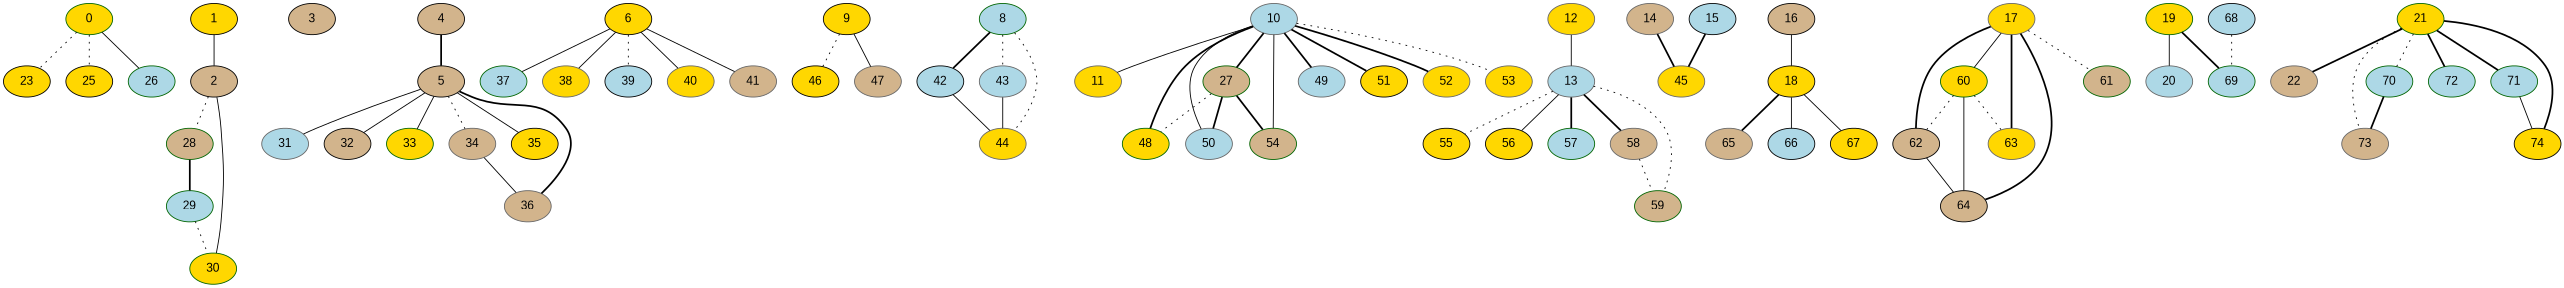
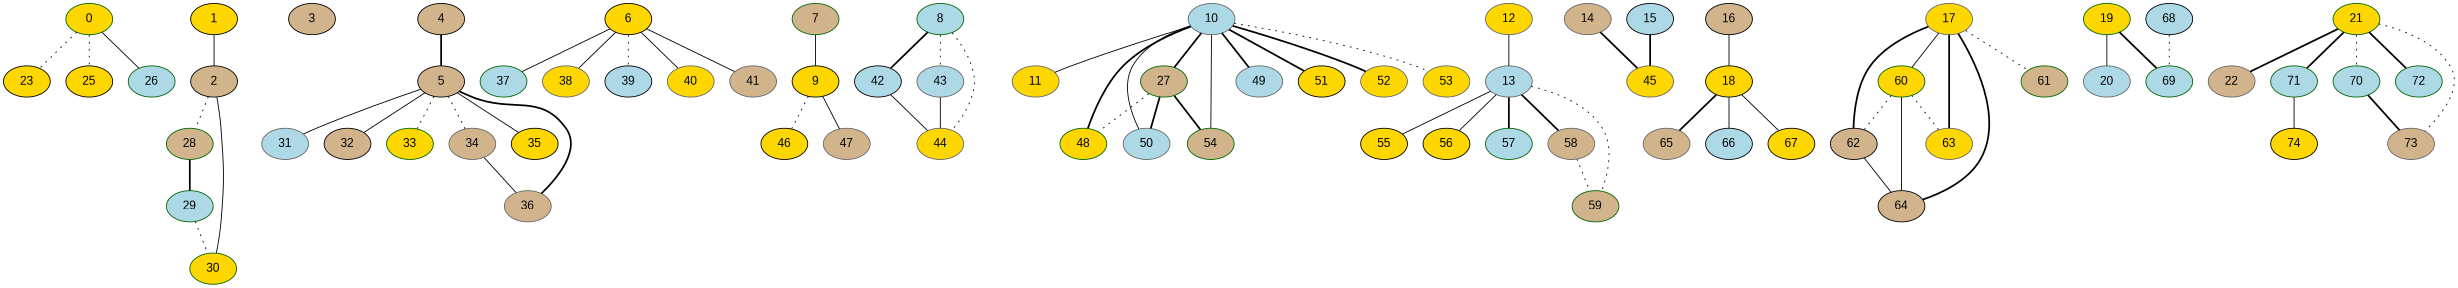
none -> (816, 19)
(2528, 49) -> none
(426, 113) -> (426, 113)
(1509, 113) -> (1447, 113)
